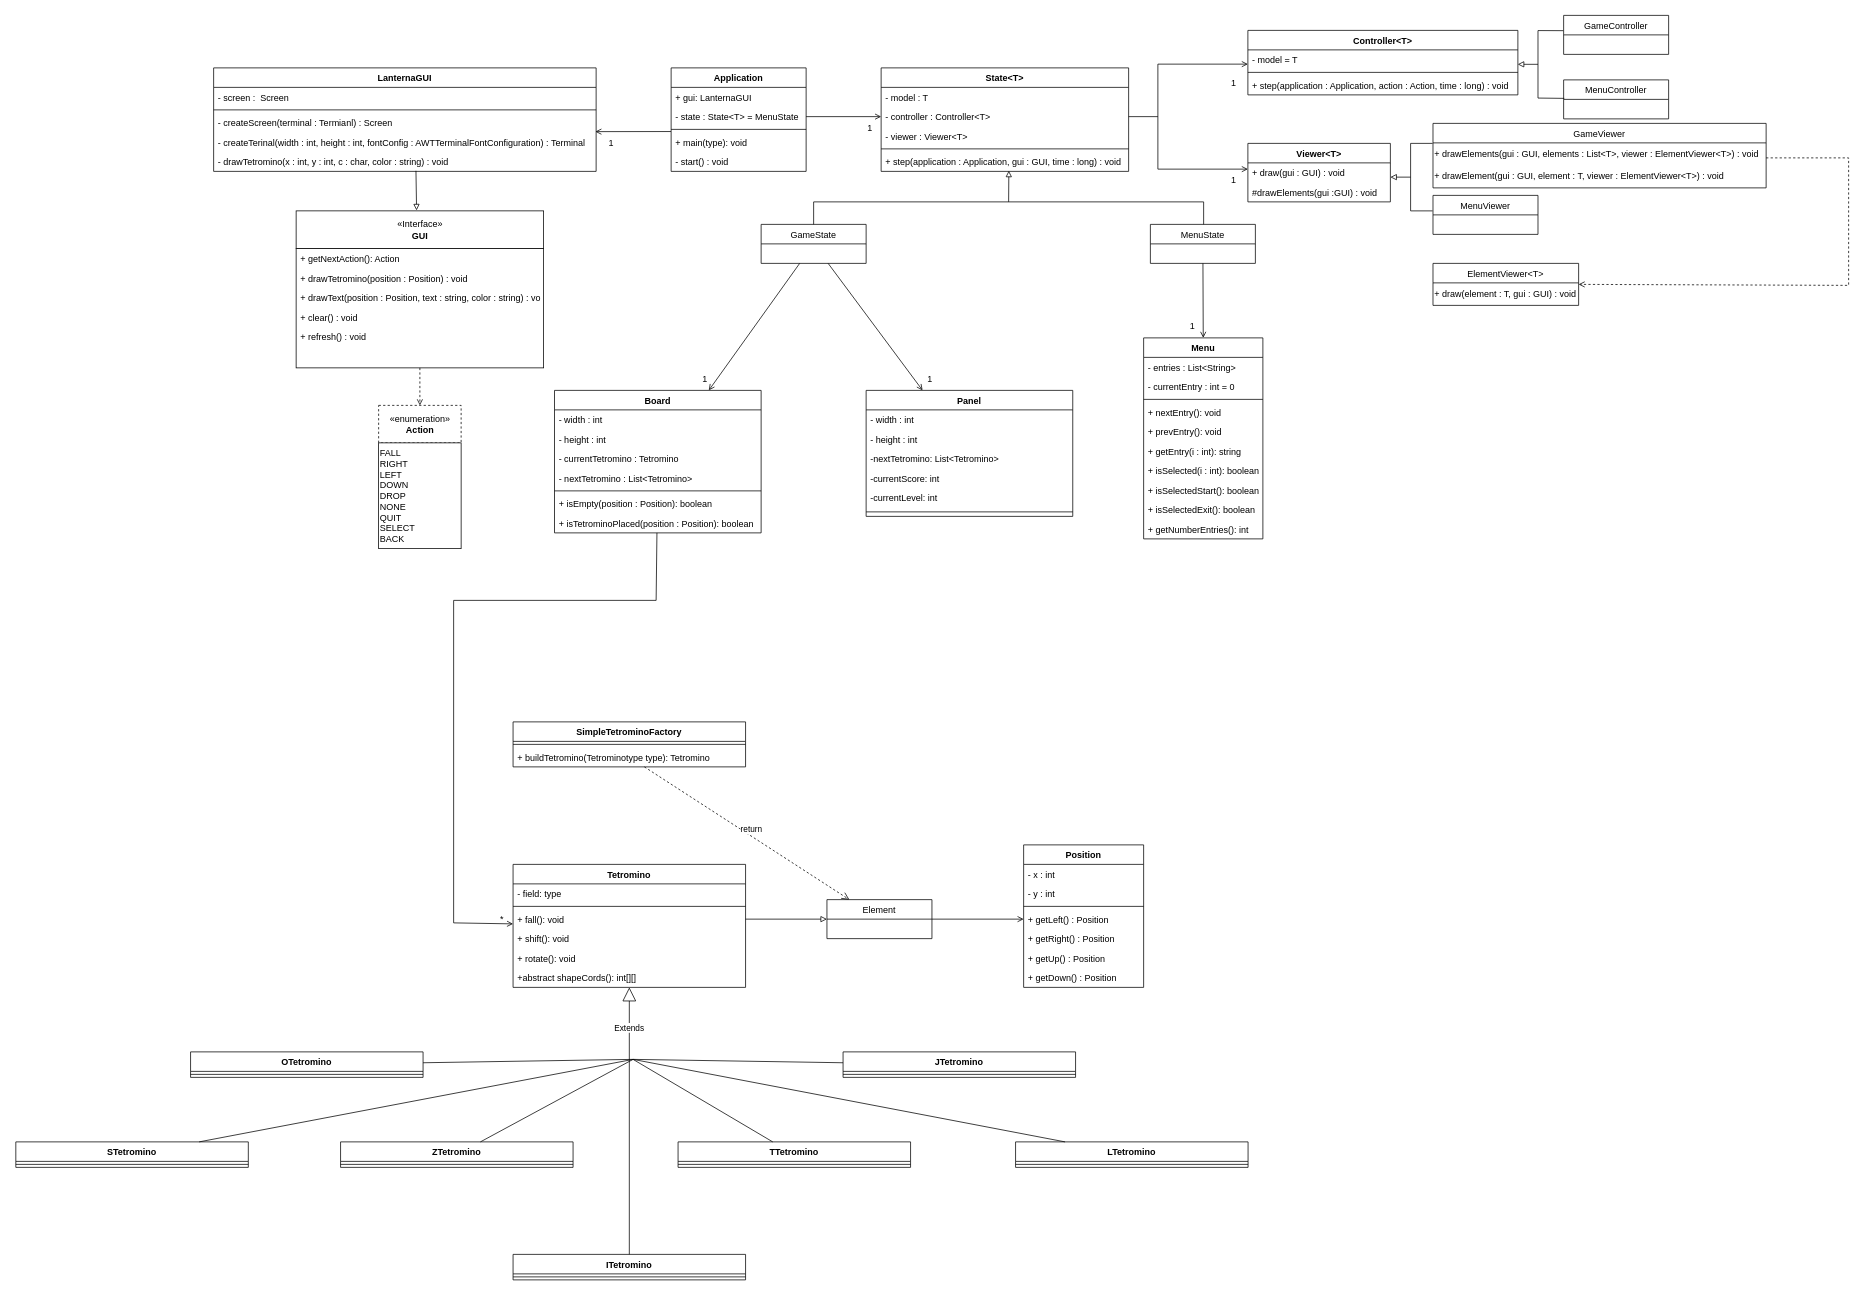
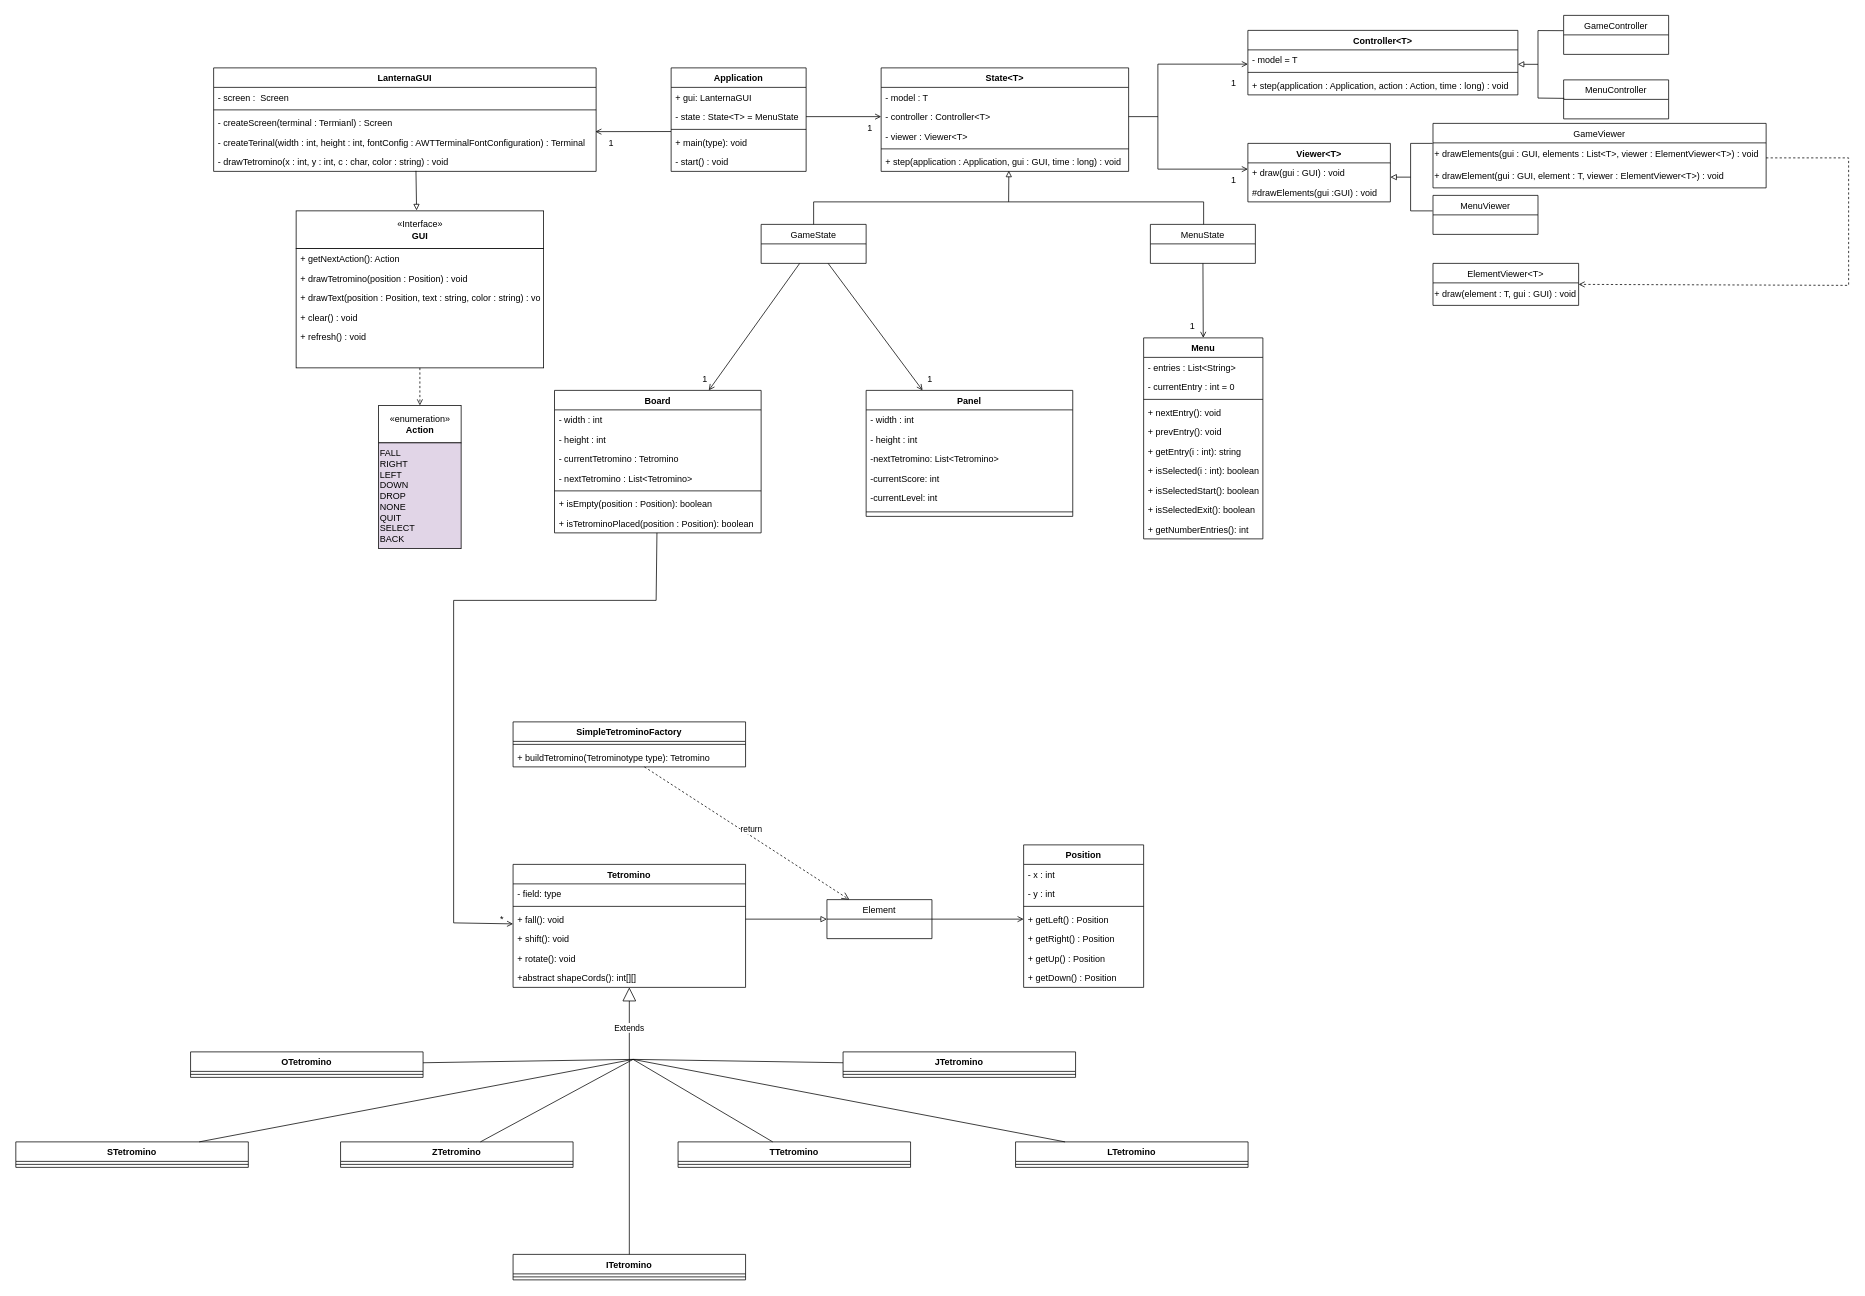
(420, 424) -> (420, 424)
(420, 496) -> (420, 496)
